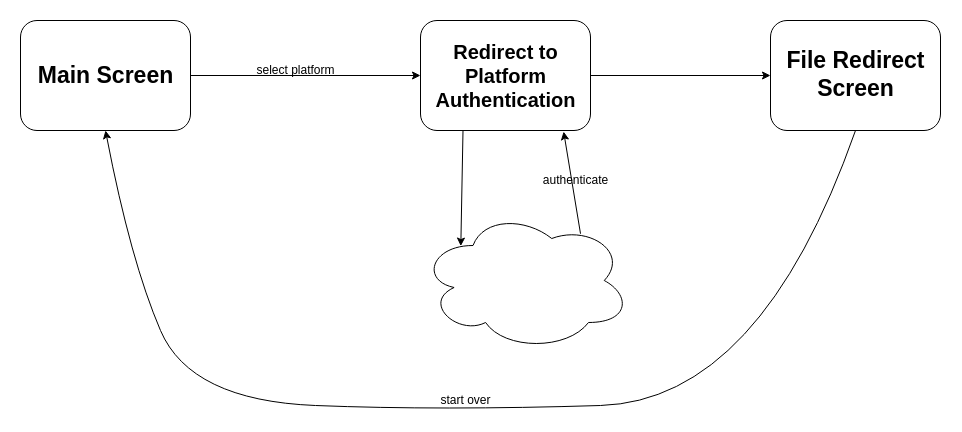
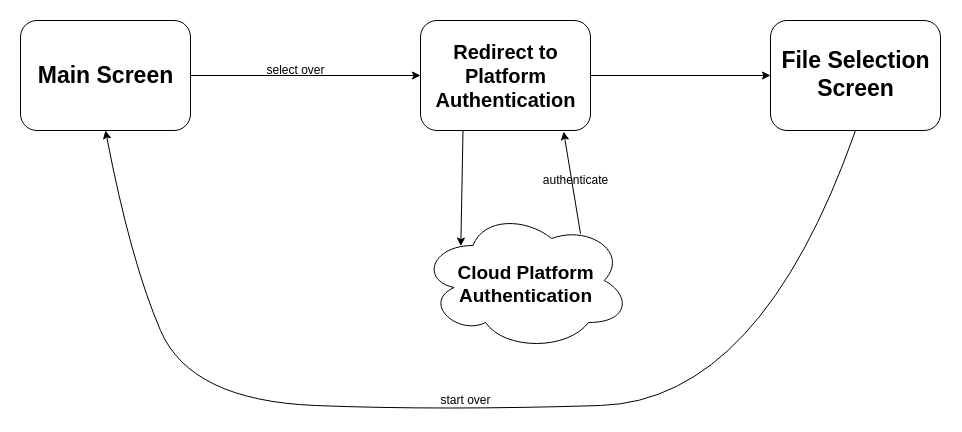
(296, 71) -> (296, 71)
(856, 75) -> (856, 75)
none -> (526, 285)
